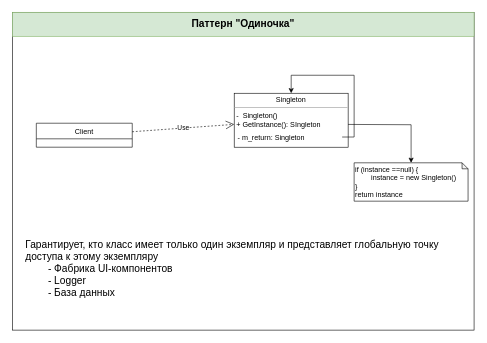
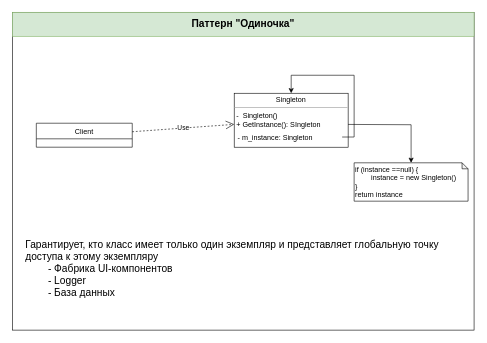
(275, 137) -> (278, 137)
